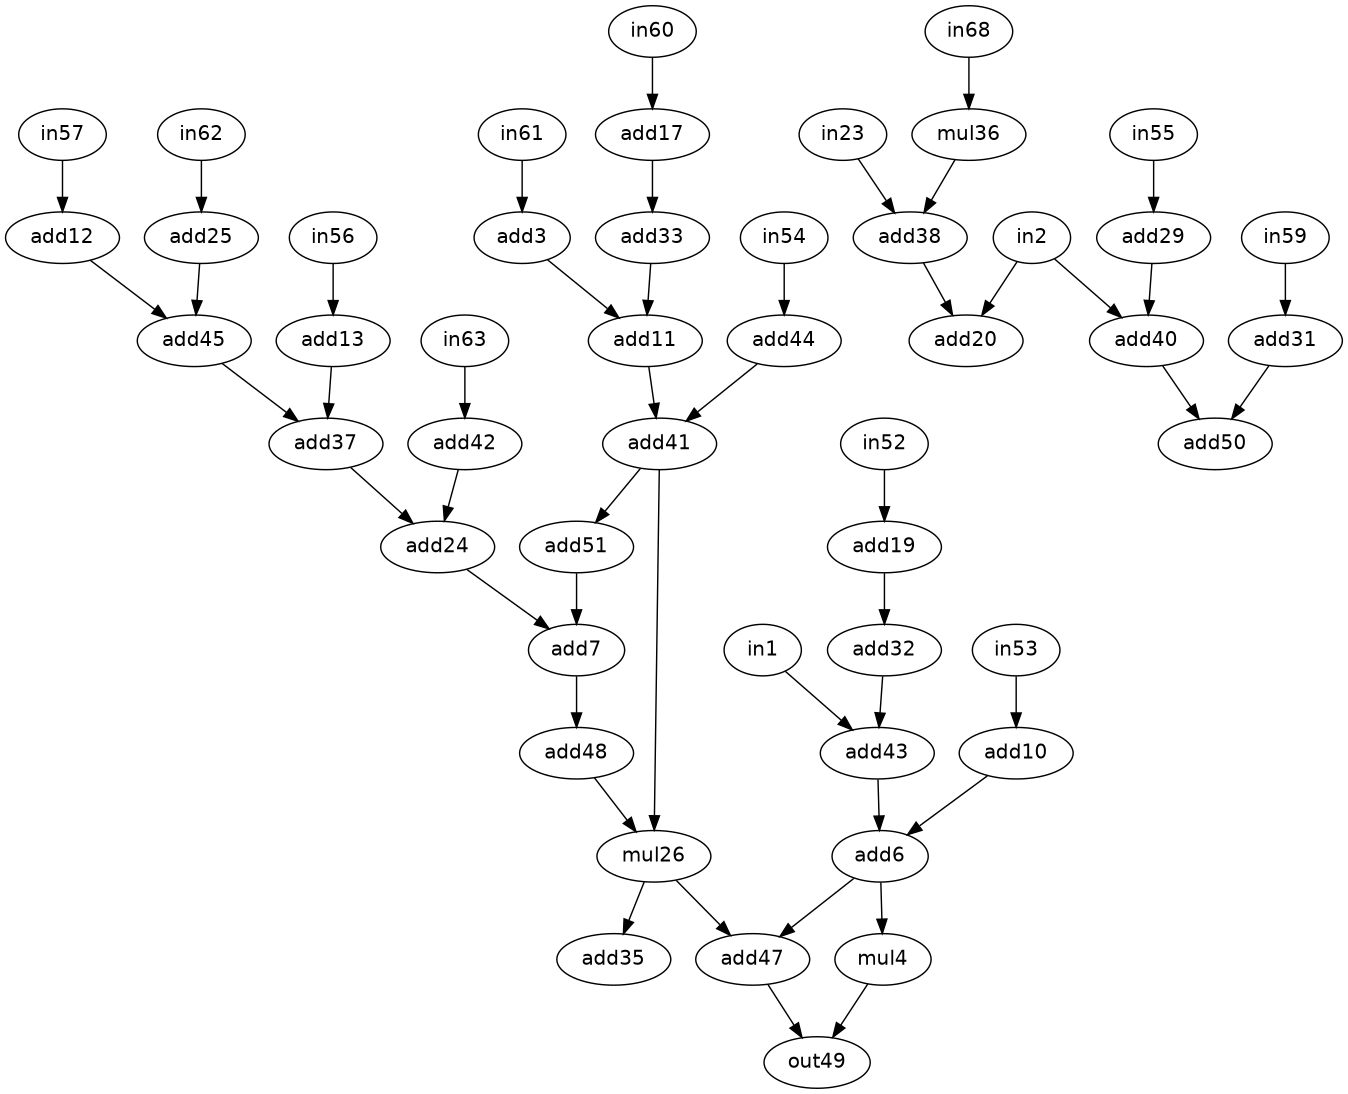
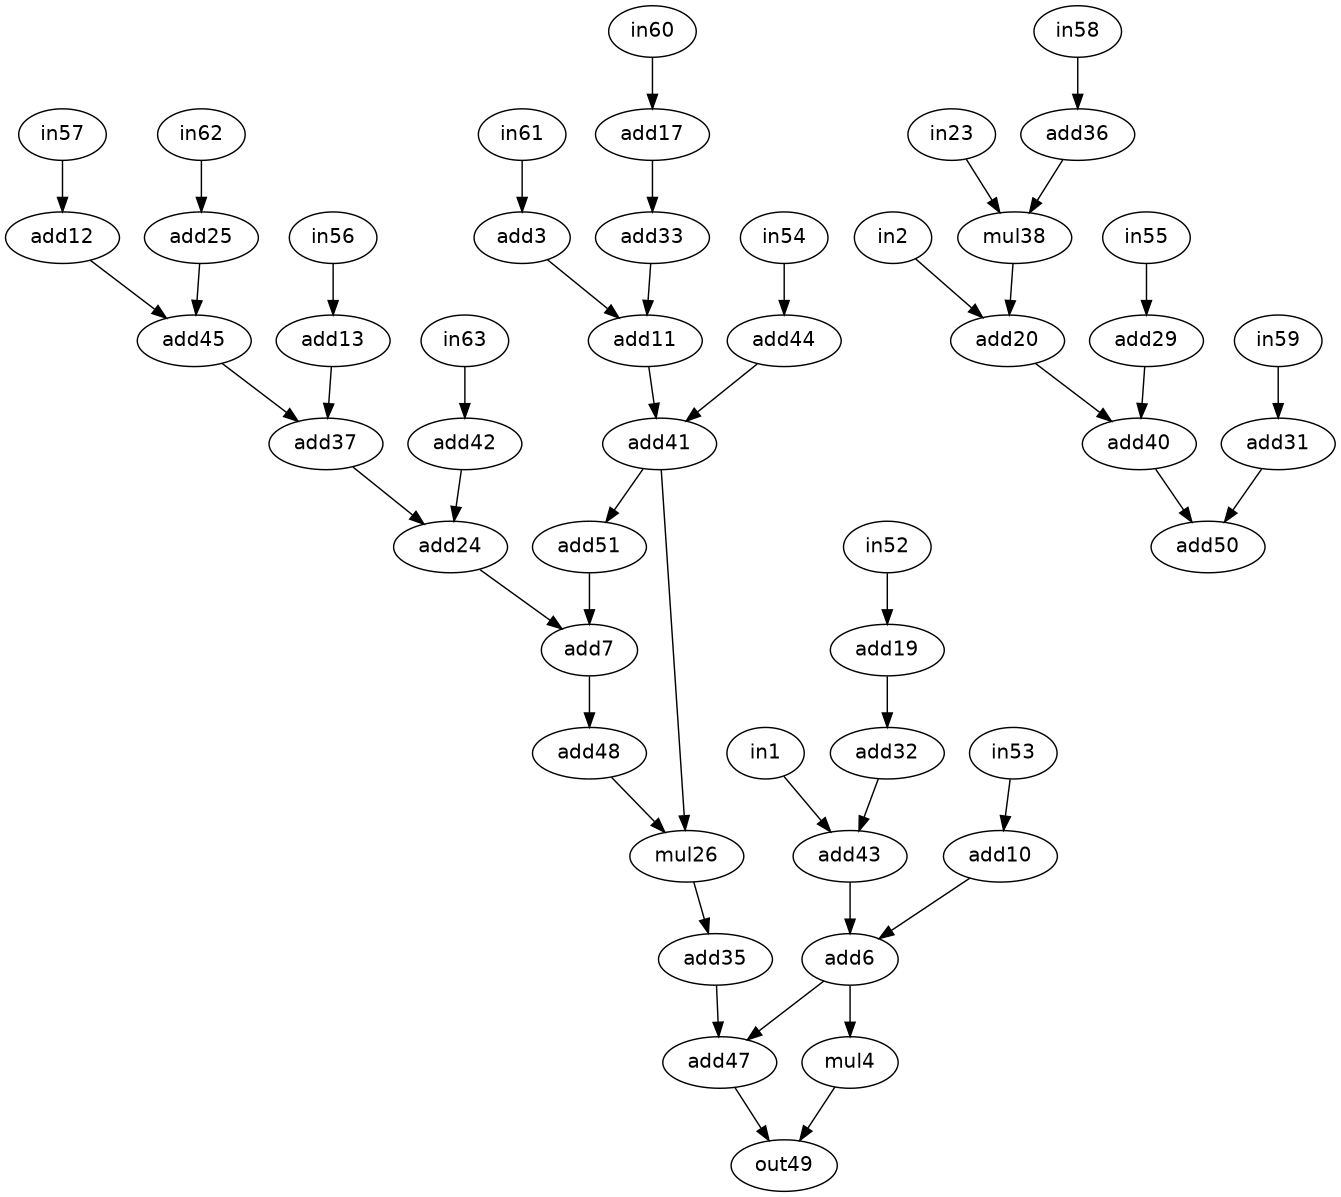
(969, 32) -> (1078, 32)
(969, 135) -> (1078, 135)
(910, 238) -> (1015, 238)
(1083, 283) -> (1068, 388)
(698, 903) -> (717, 1004)
